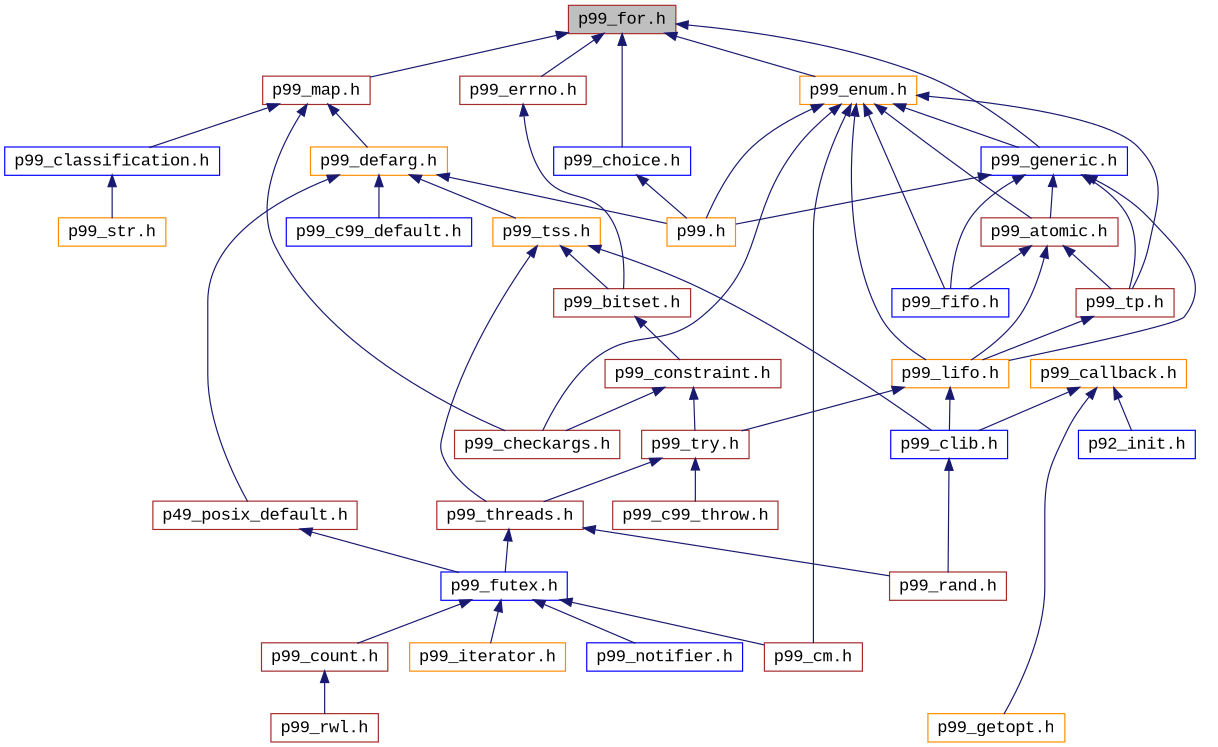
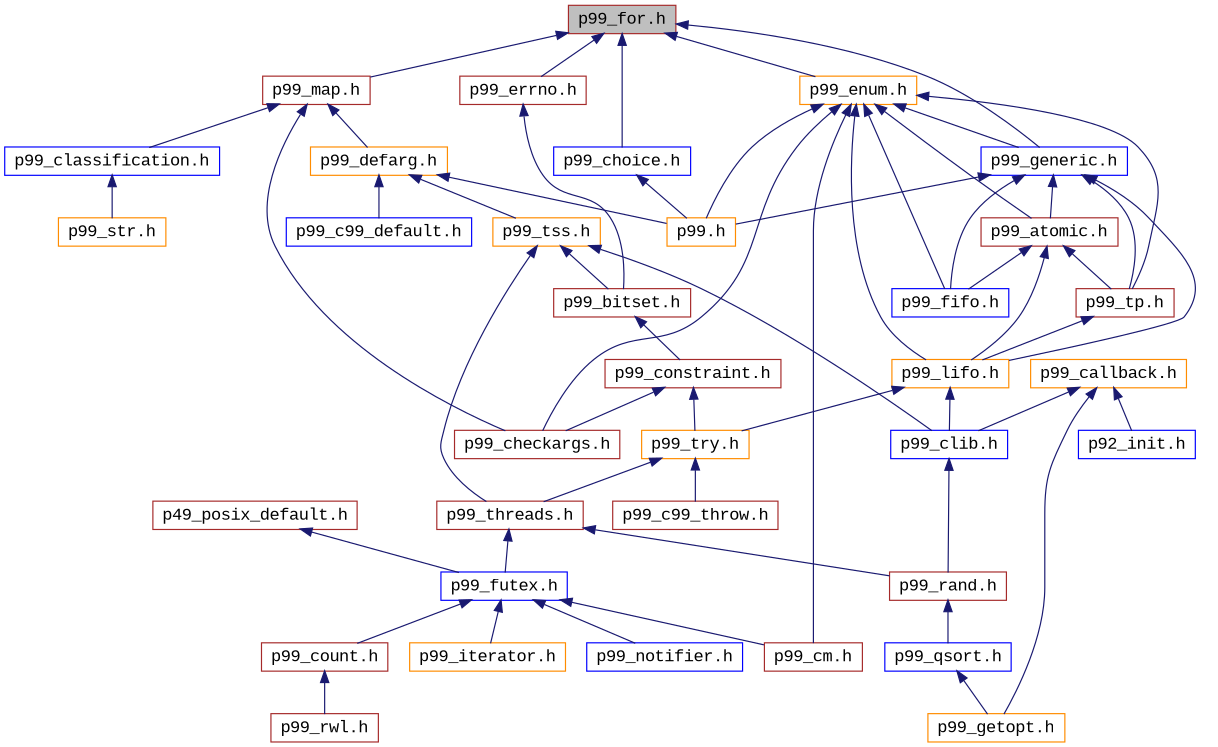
(208, 314) -> none
(695, 444) -> (695, 444)
none -> (948, 657)
